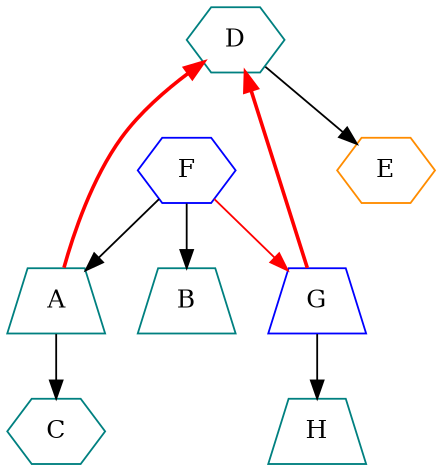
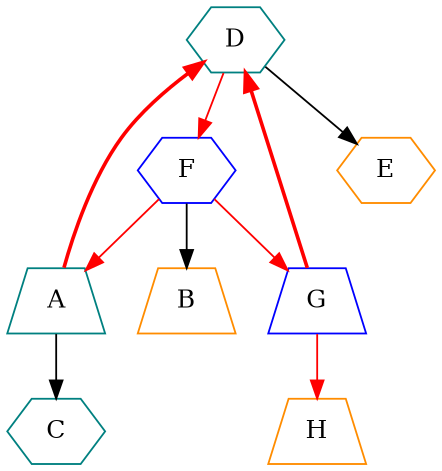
none -> (214, 97)
(129, 228) -> (129, 228)
(187, 301) -> (187, 301)
(317, 357) -> (317, 357)
(317, 431) -> (317, 431)
